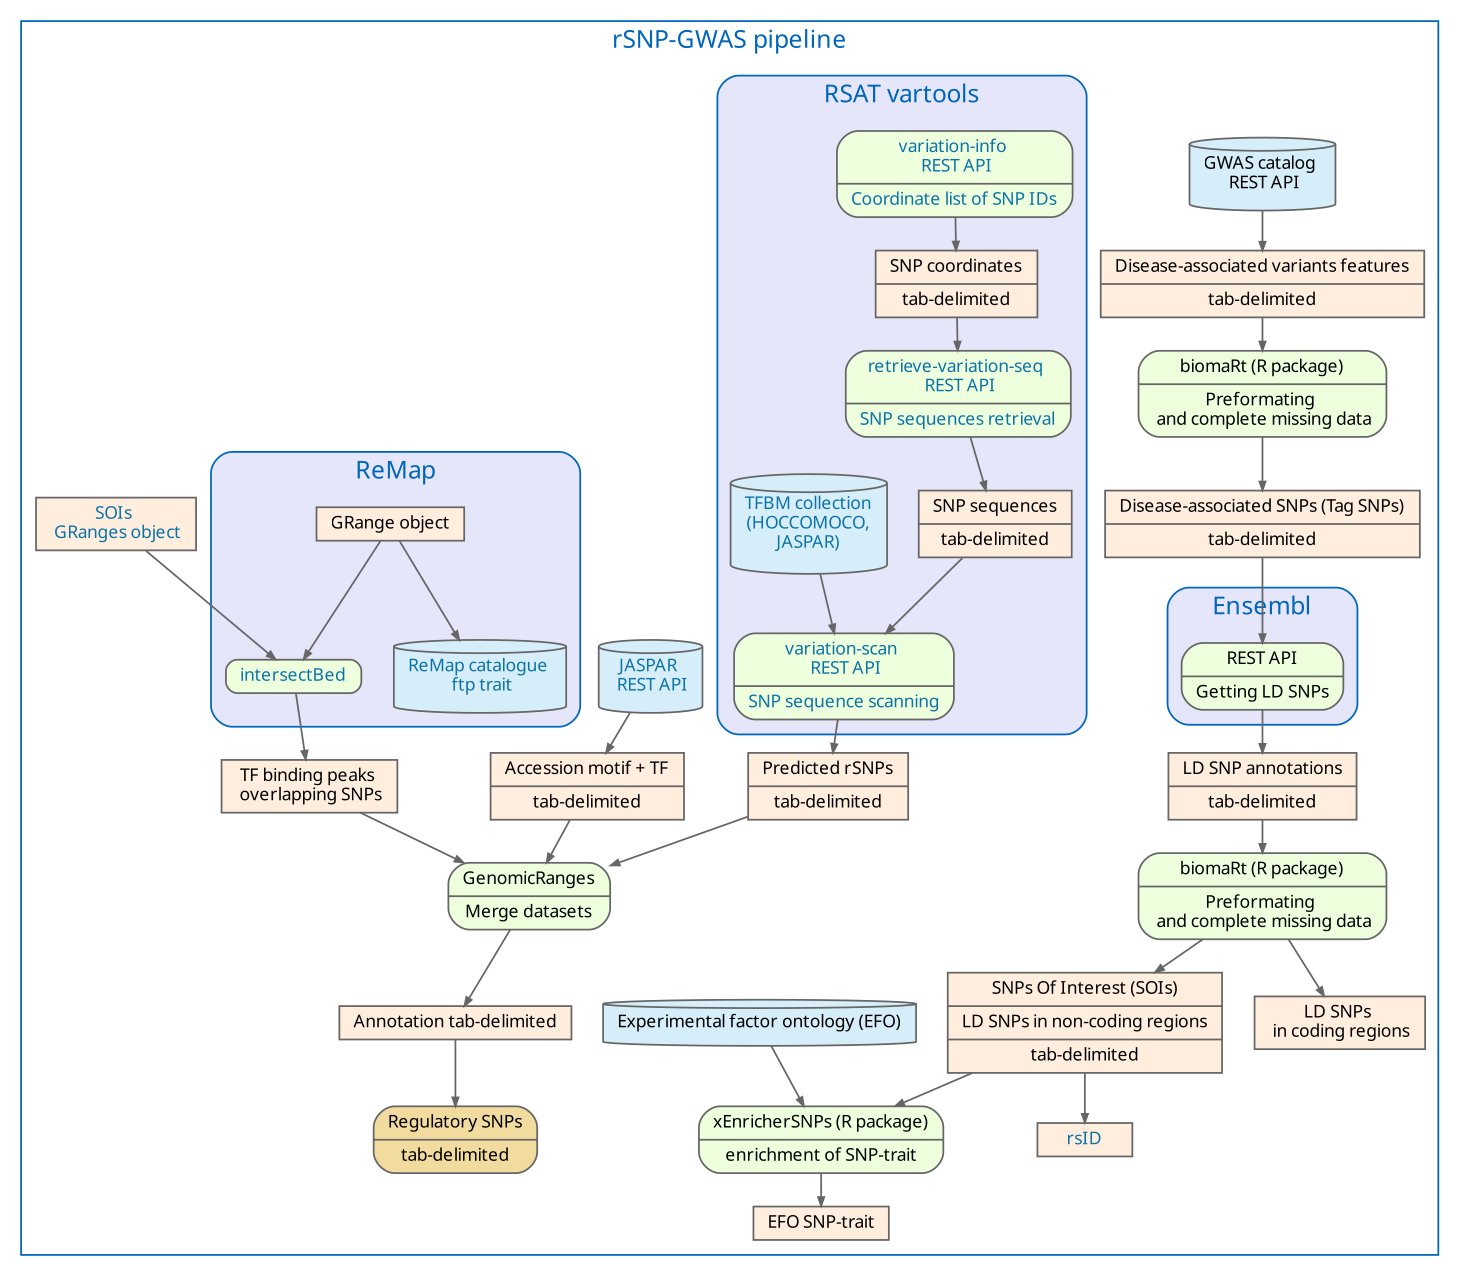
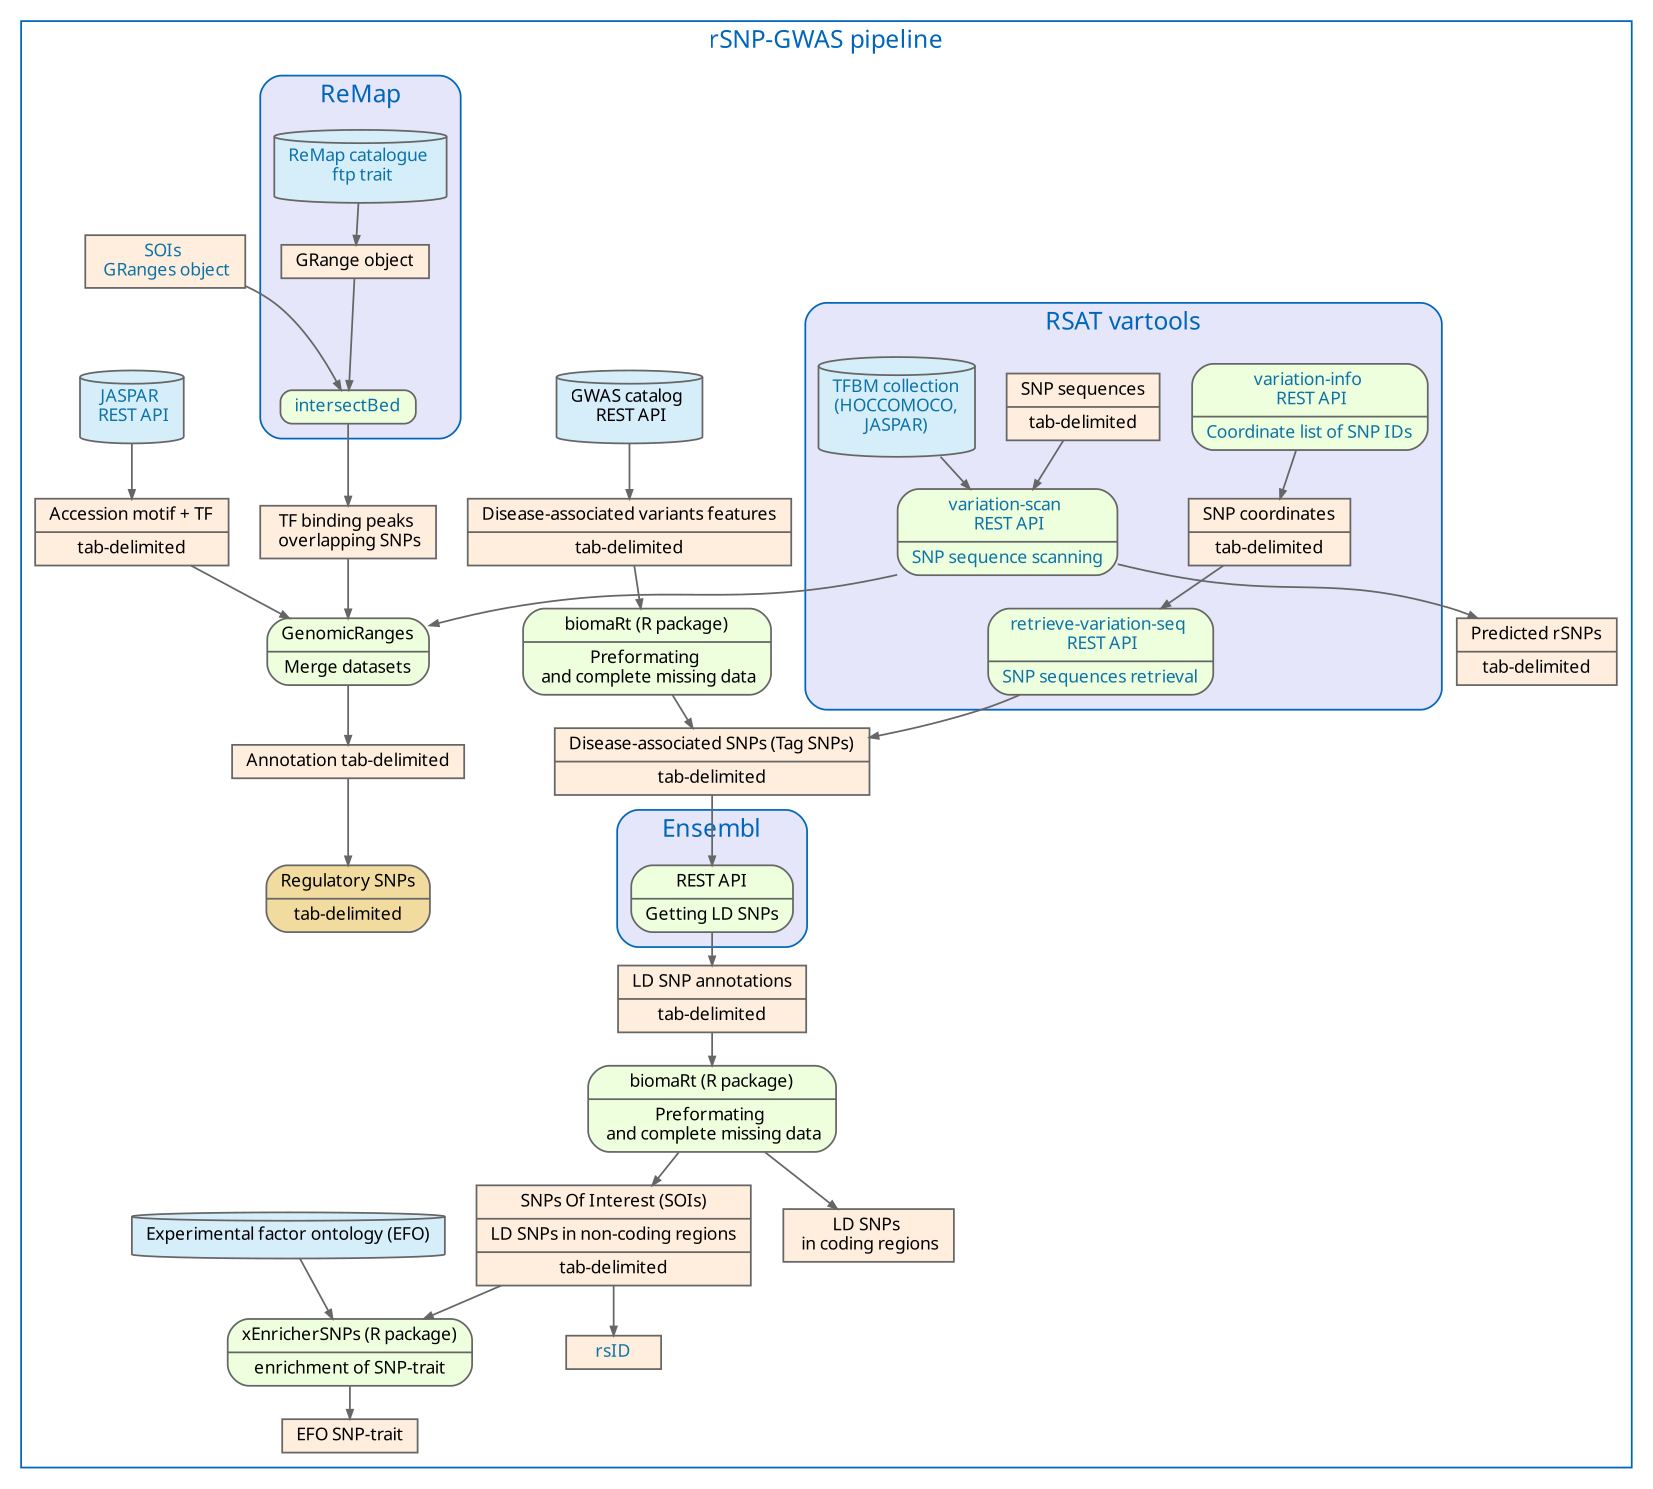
(977, 459) -> (943, 721)
(427, 587) -> (358, 219)
(684, 839) -> (667, 595)
